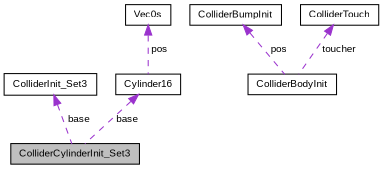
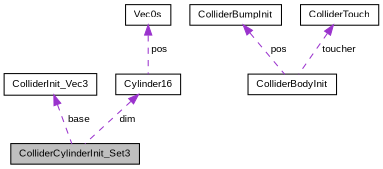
(50, 84) -> (50, 84)
(126, 119) -> (126, 119)
